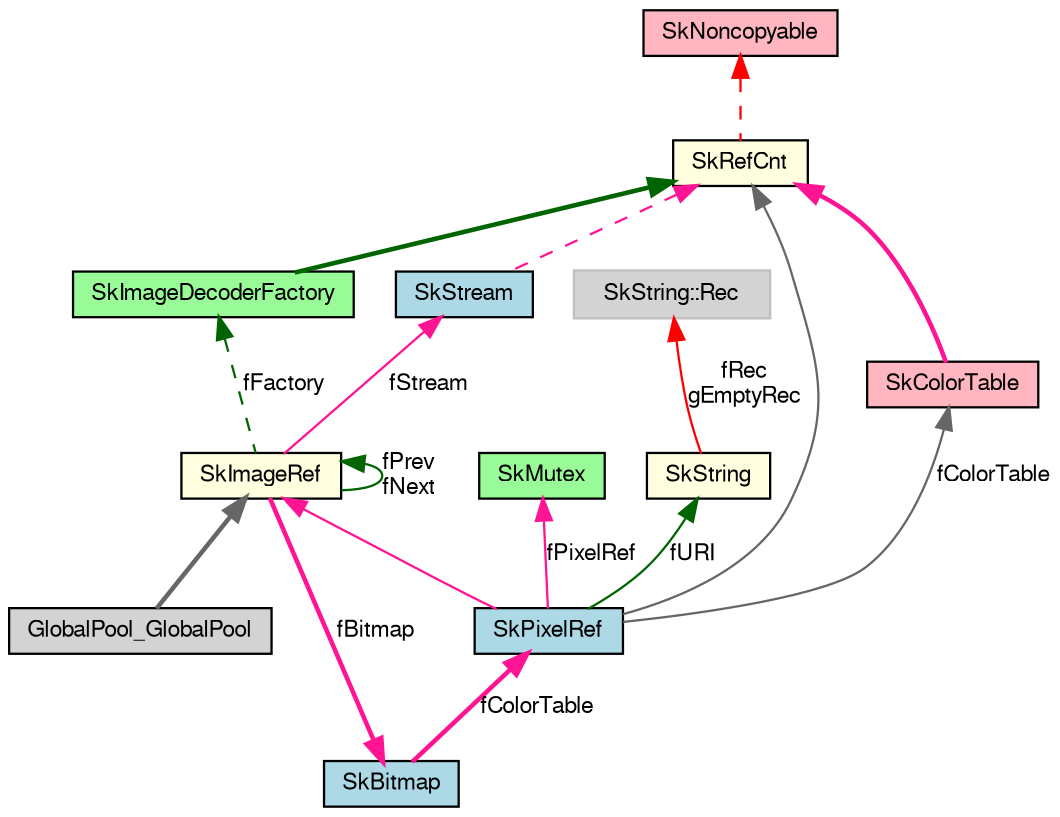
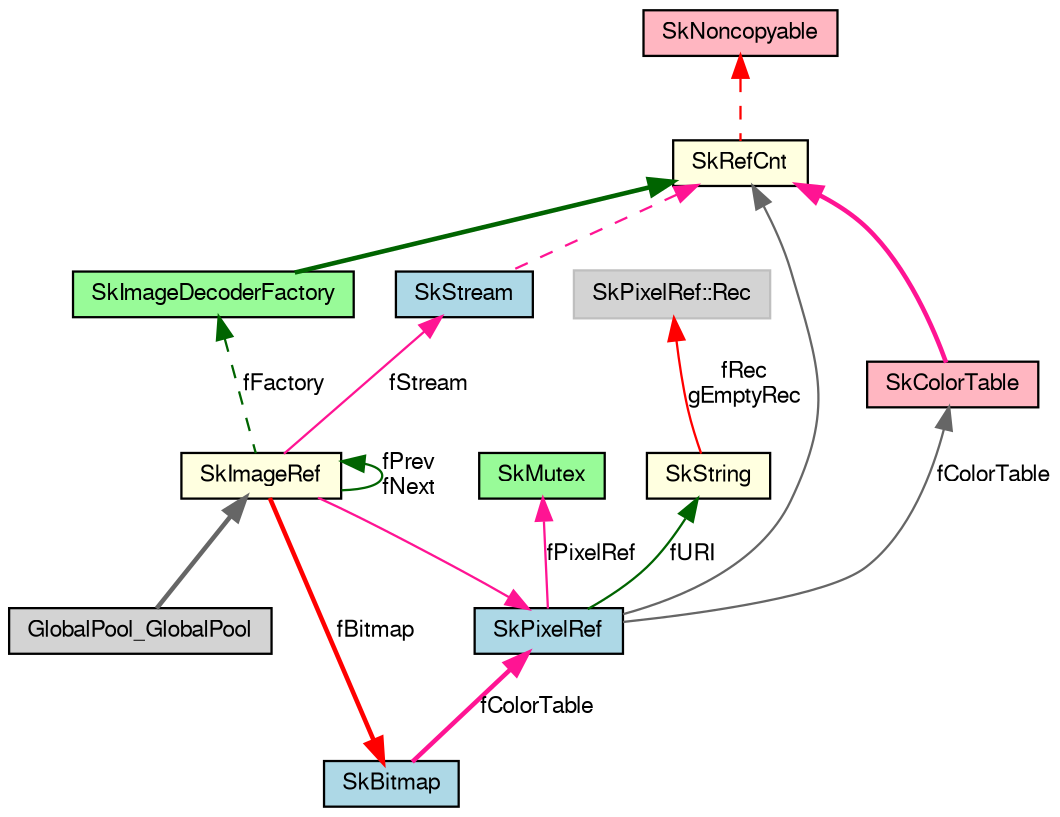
(672, 294) -> (672, 294)
(400, 560) -> (415, 546)
(322, 619) -> (322, 619)
